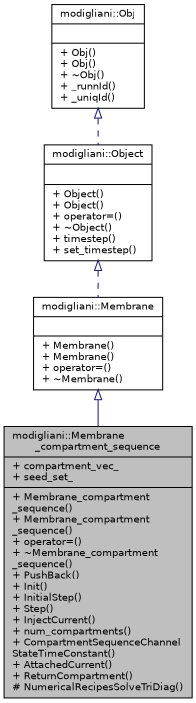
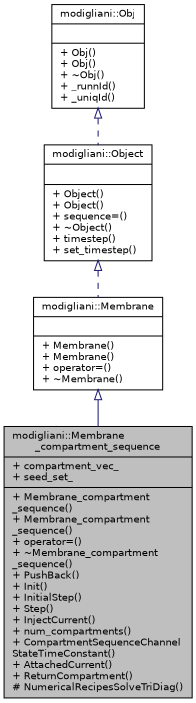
(87, 217) -> (90, 217)
